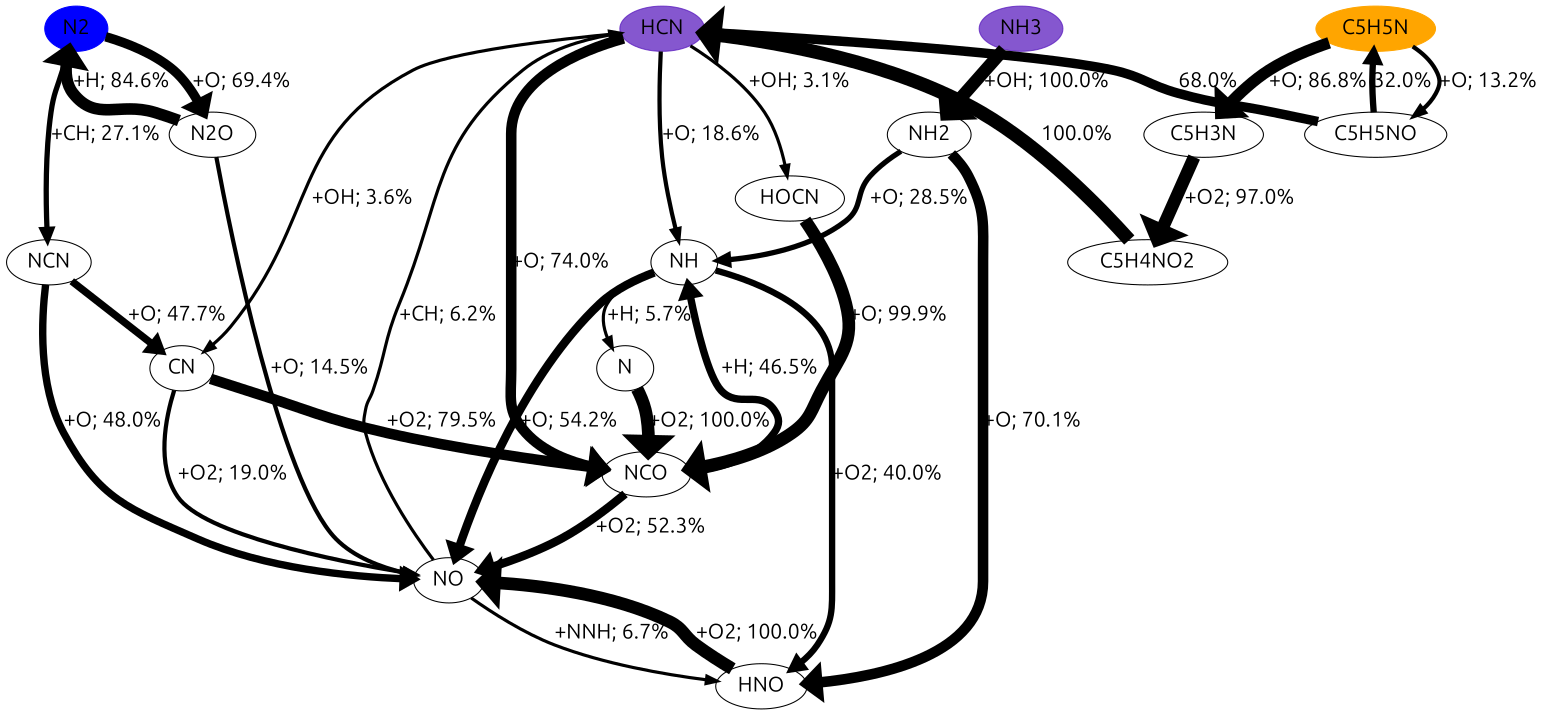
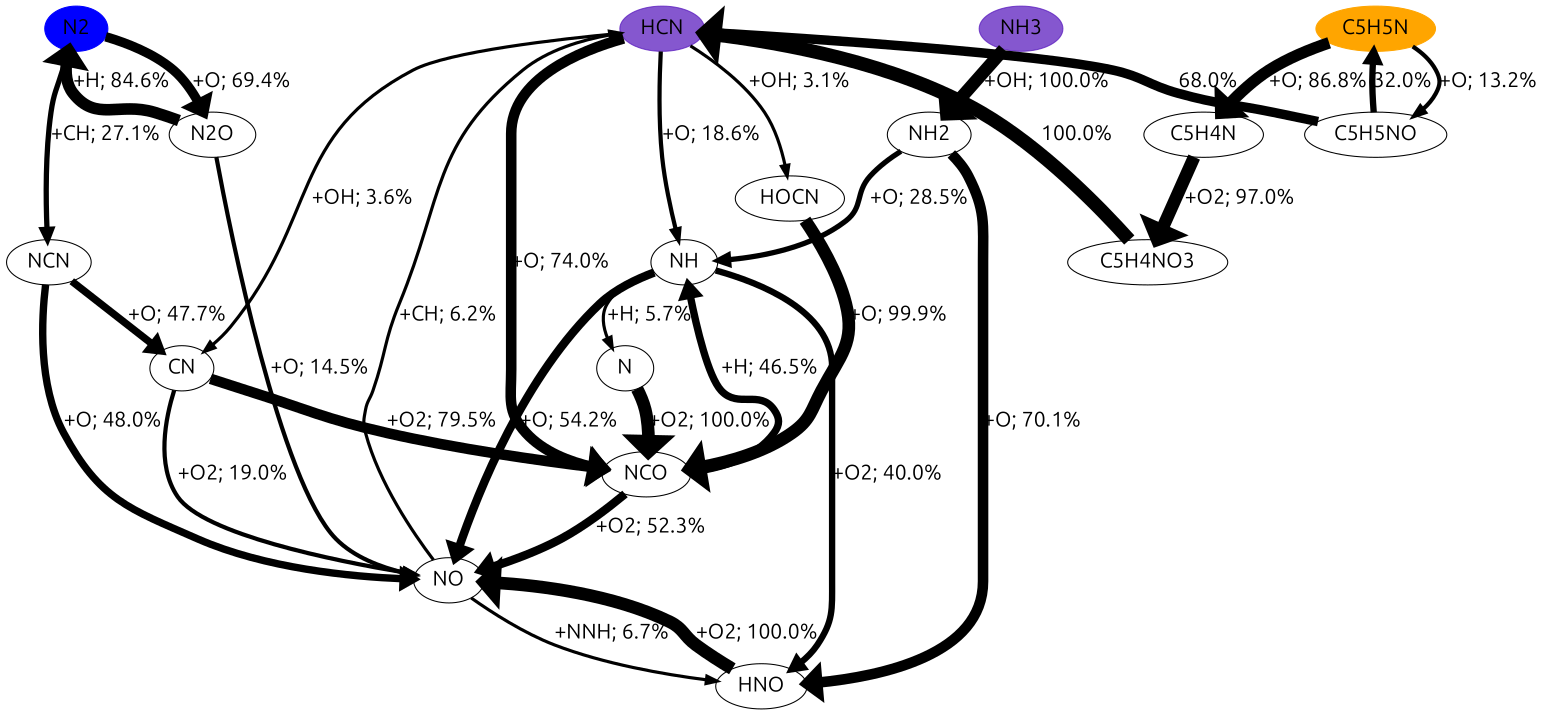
(1204, 135) -> (1204, 135)
(1148, 262) -> (1148, 262)
